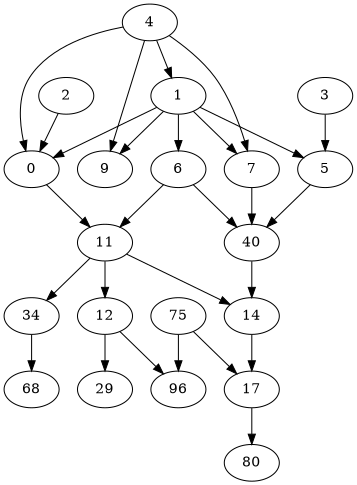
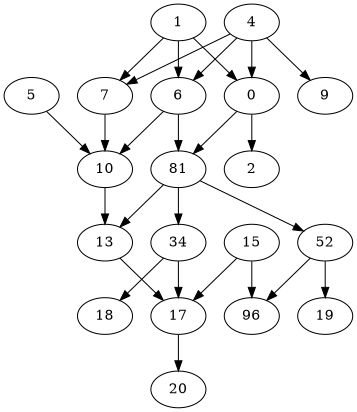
(162, 54) -> (220, 55)
(325, 96) -> none
(51, 128) -> (252, 128)
(145, 129) -> none
(249, 131) -> none
(105, 243) -> (178, 169)
(252, 243) -> (105, 169)
none -> (178, 274)
(105, 316) -> (325, 243)
(178, 316) -> (252, 243)
(252, 316) -> (105, 243)
(32, 389) -> (105, 316)
(105, 389) -> (325, 316)
(252, 463) -> (178, 389)
